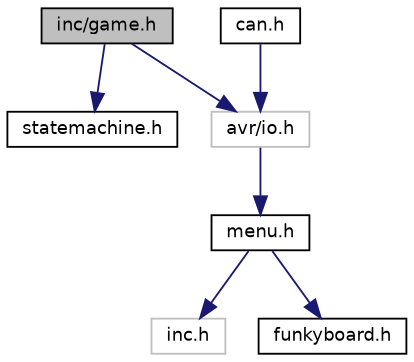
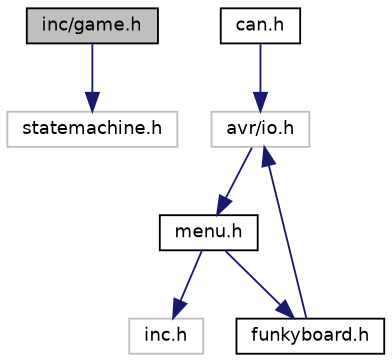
(176, 72) -> (288, 242)
(92, 129) -> (92, 129)
